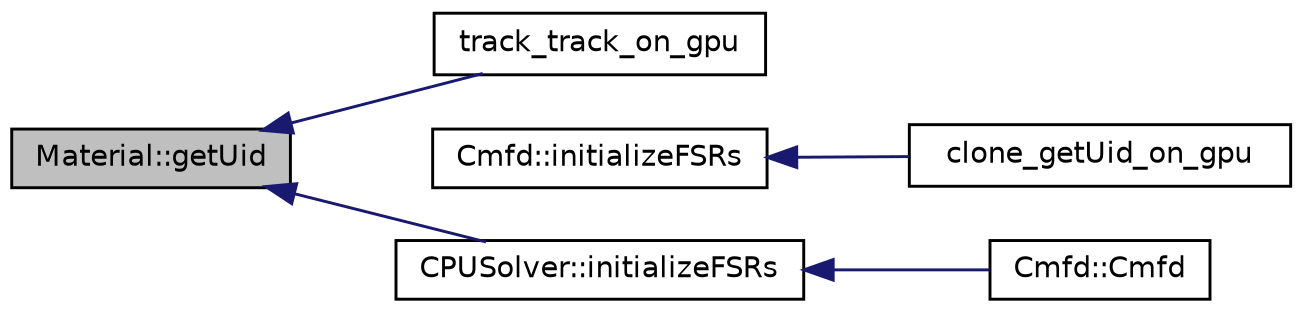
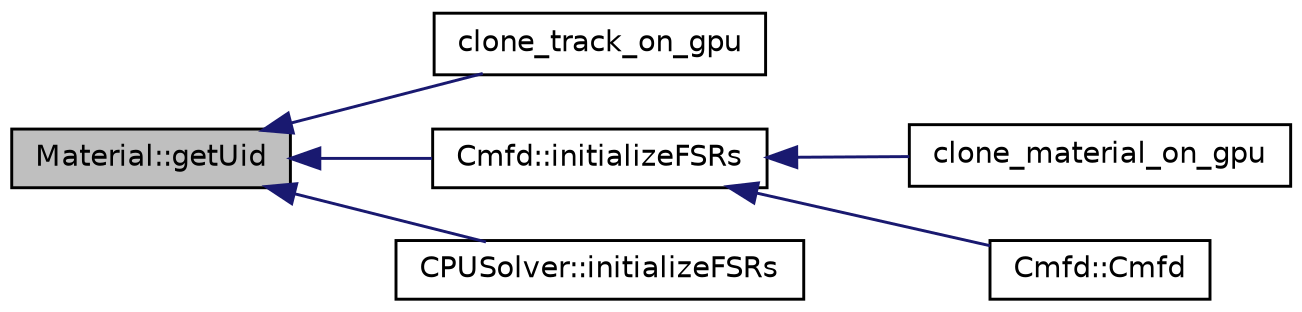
(600, 44) -> (600, 44)
(1100, 155) -> (1100, 155)
none -> (376, 158)
(912, 270) -> (873, 219)
